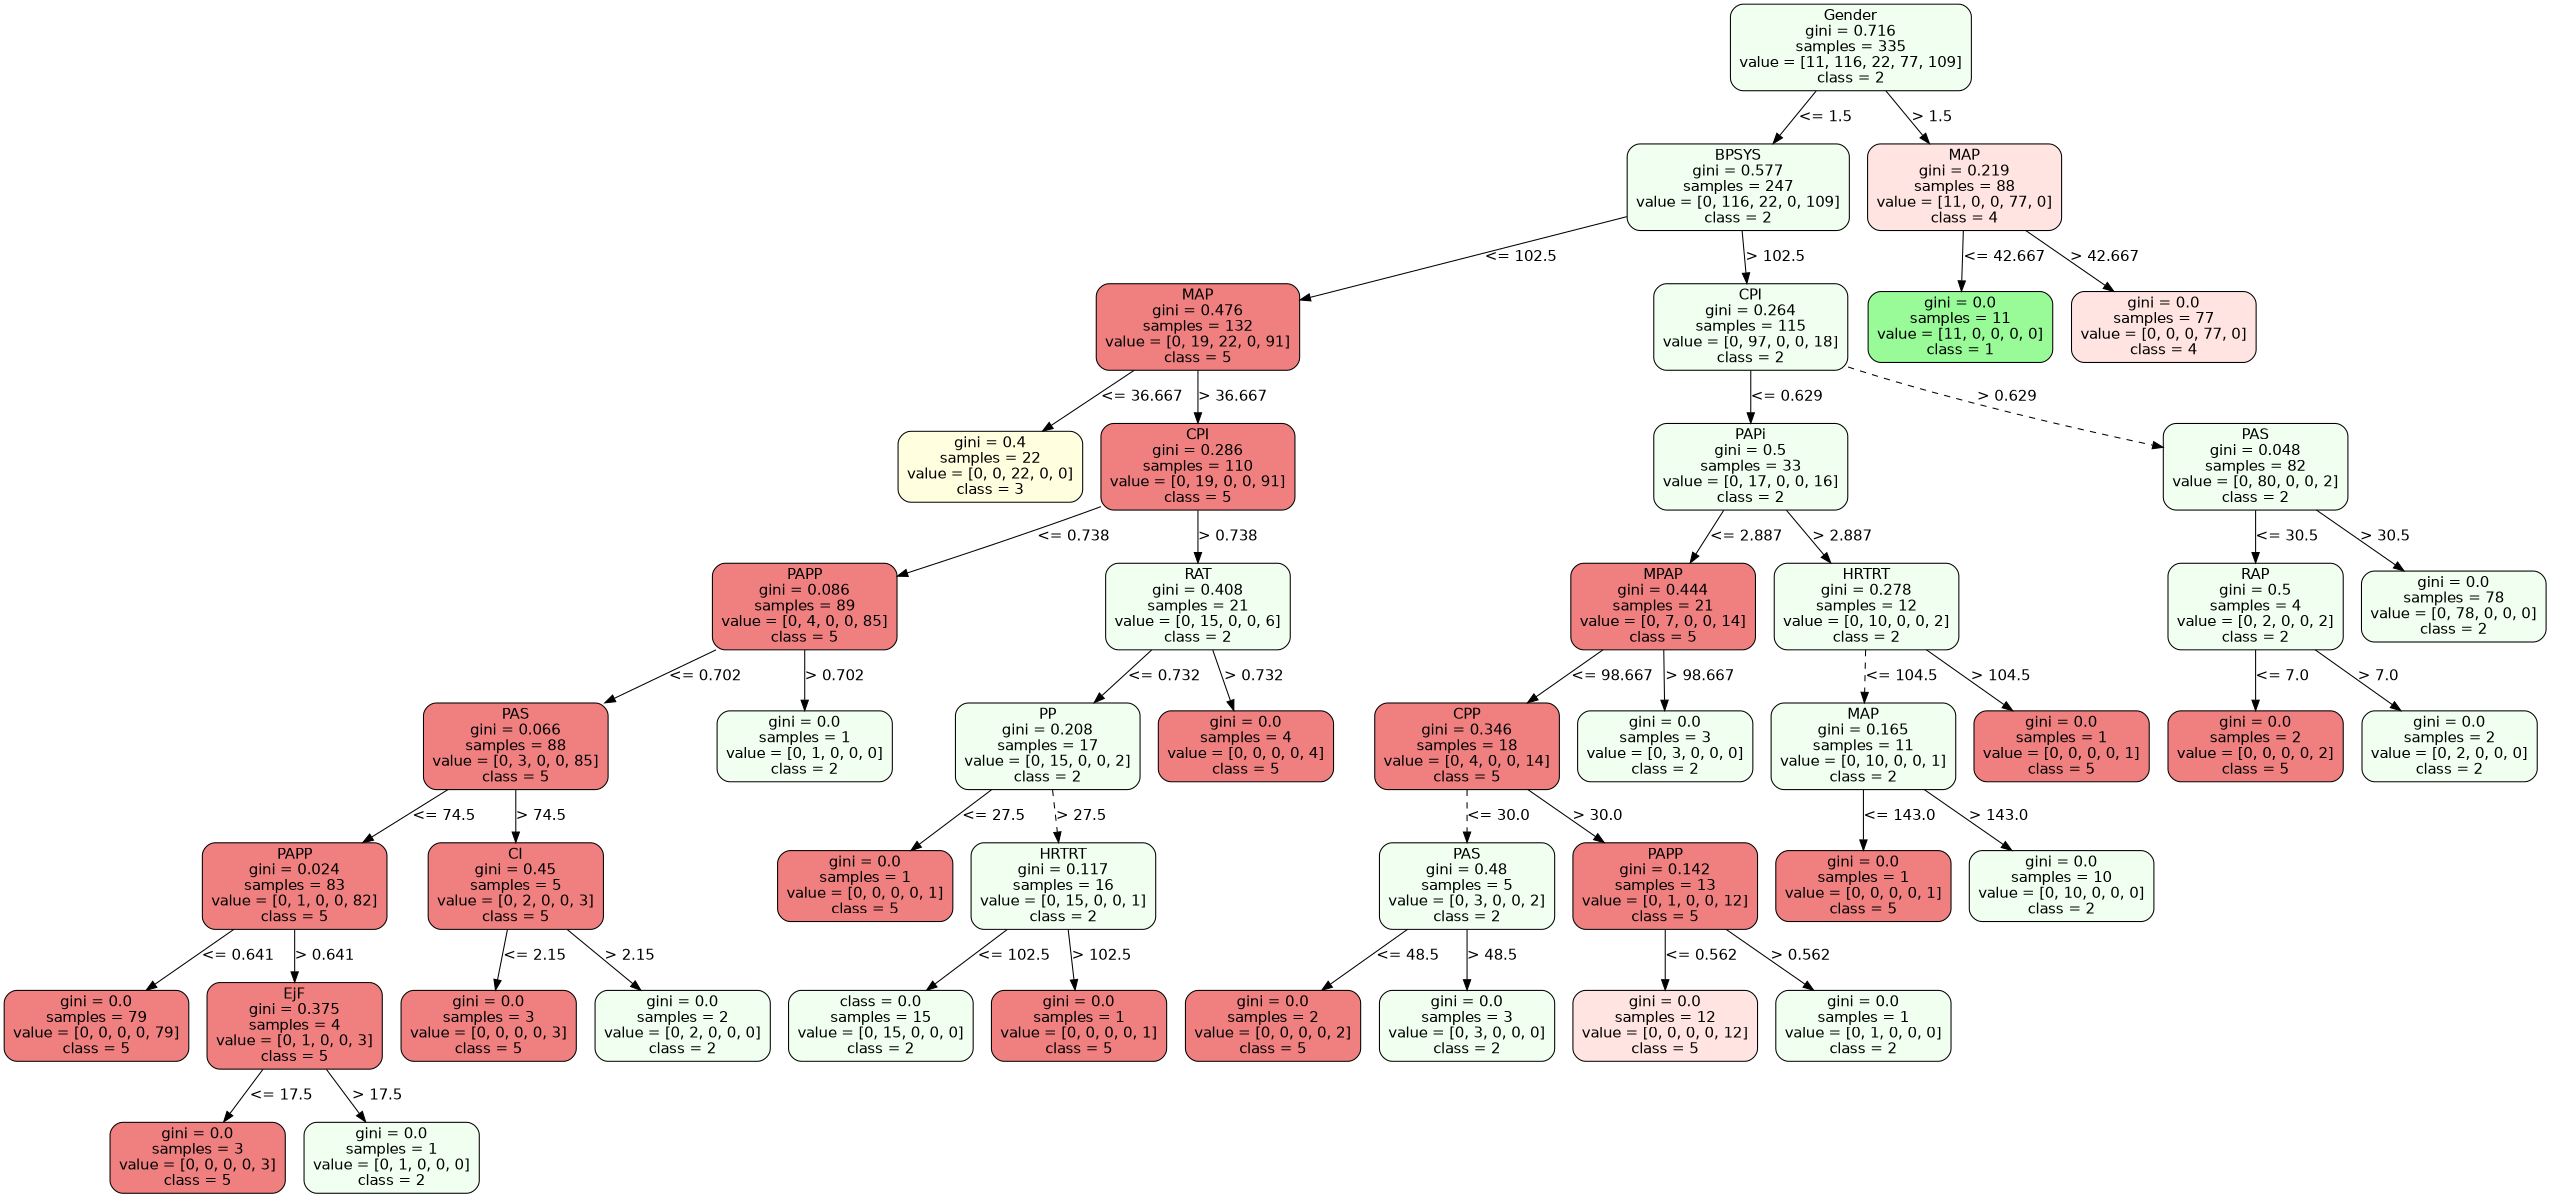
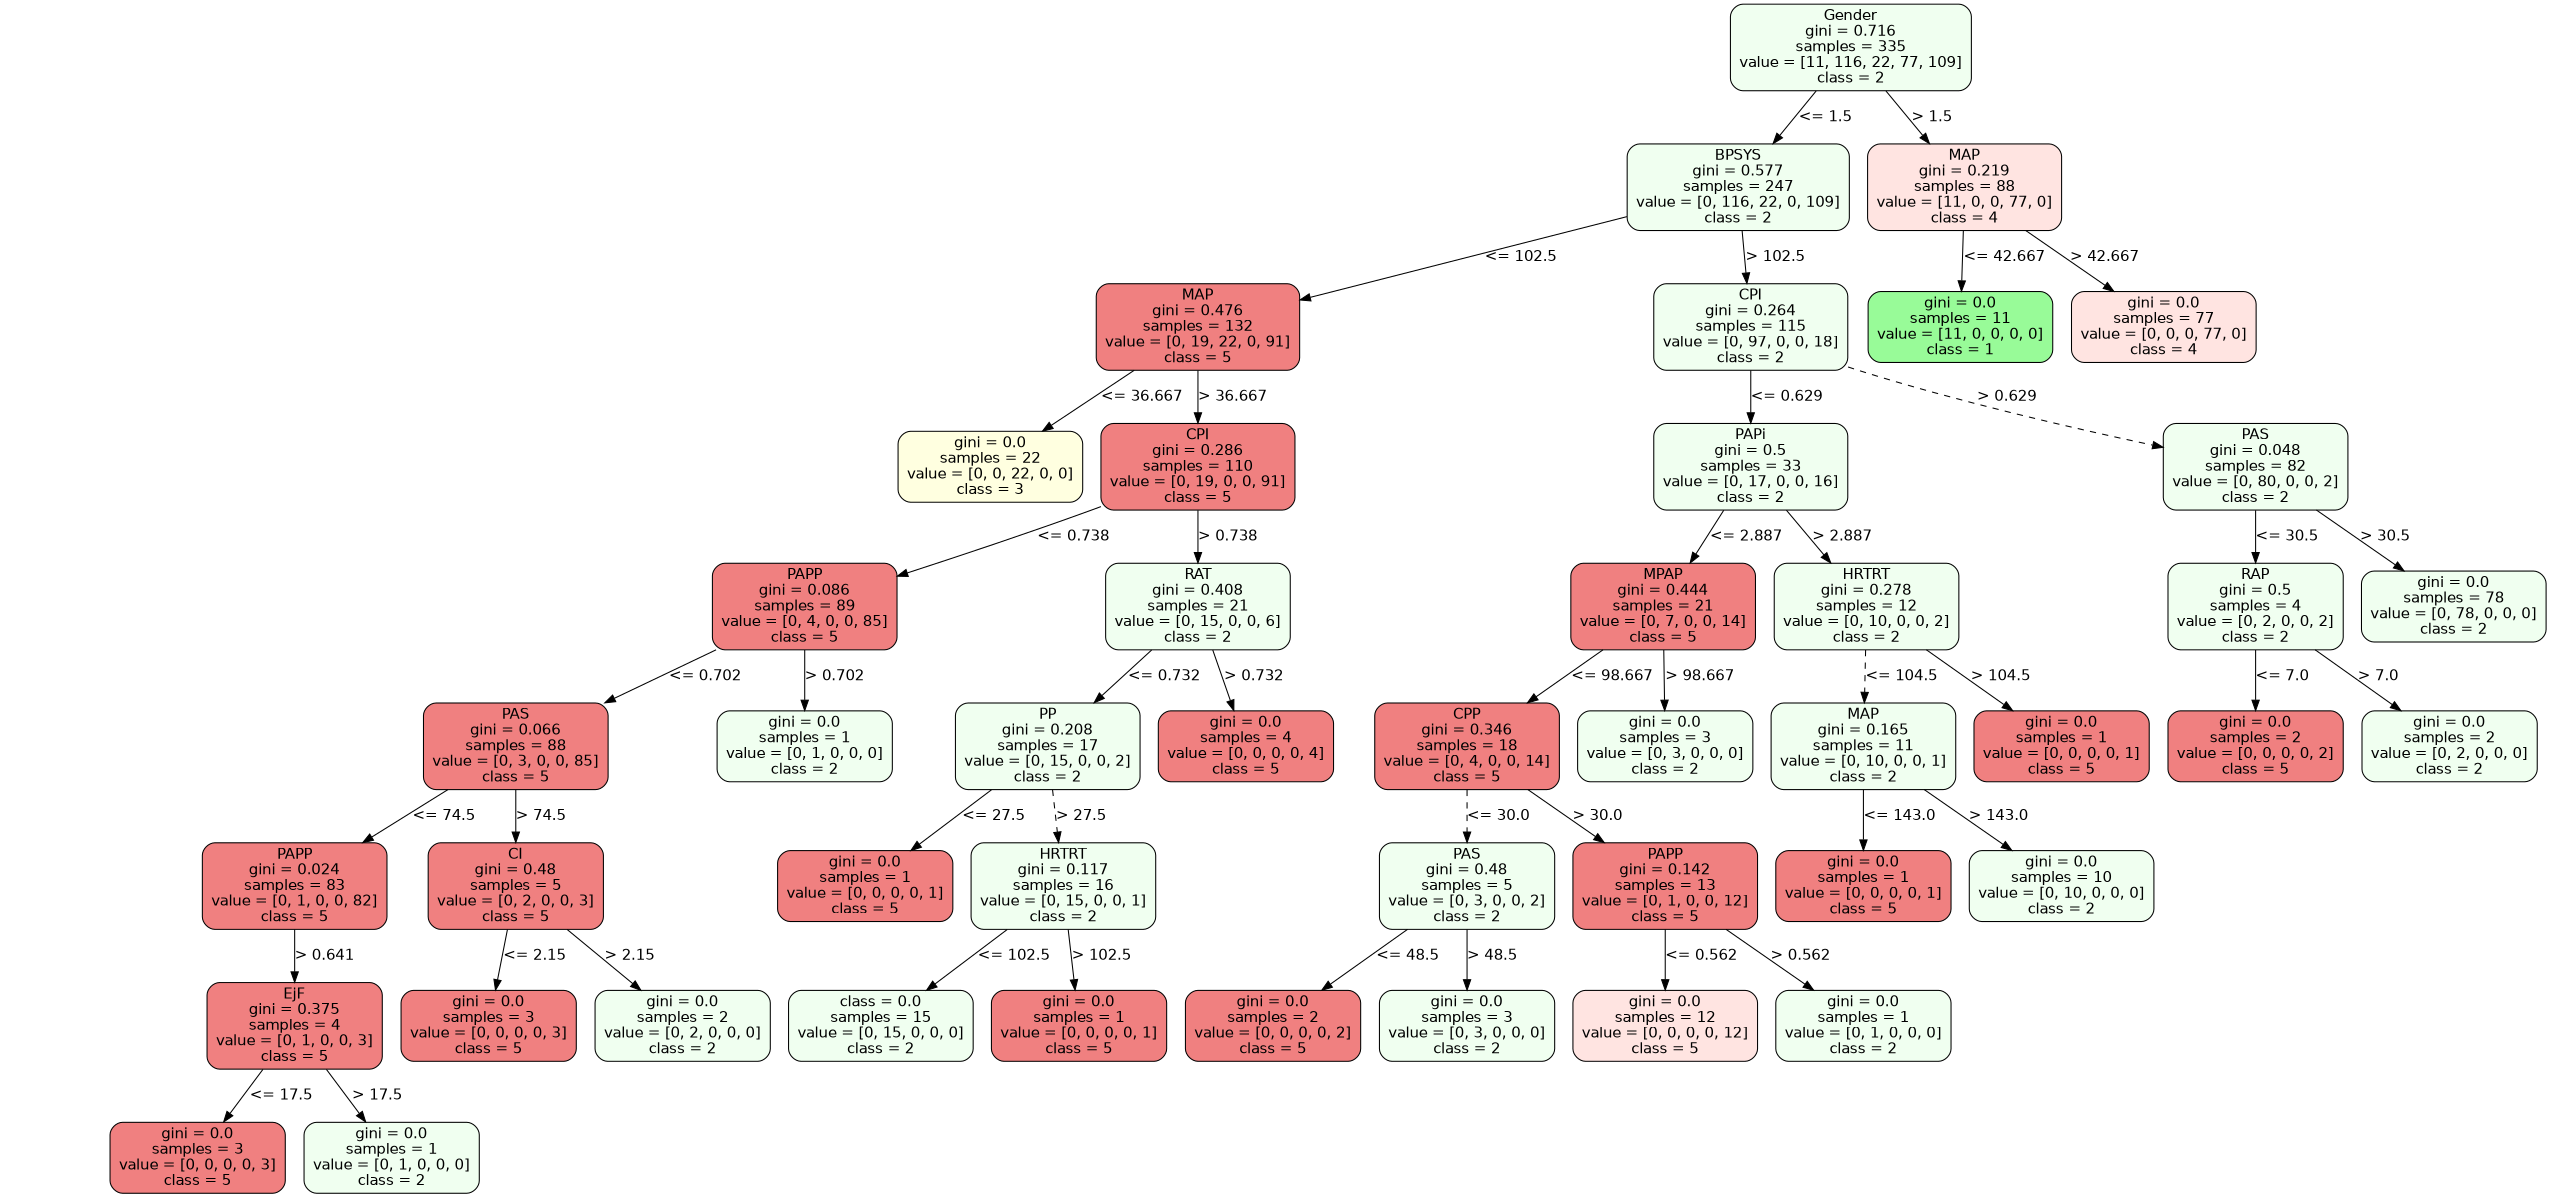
(990, 467) -> (990, 467)
(516, 886) -> (516, 886)
(96, 1026) -> none
